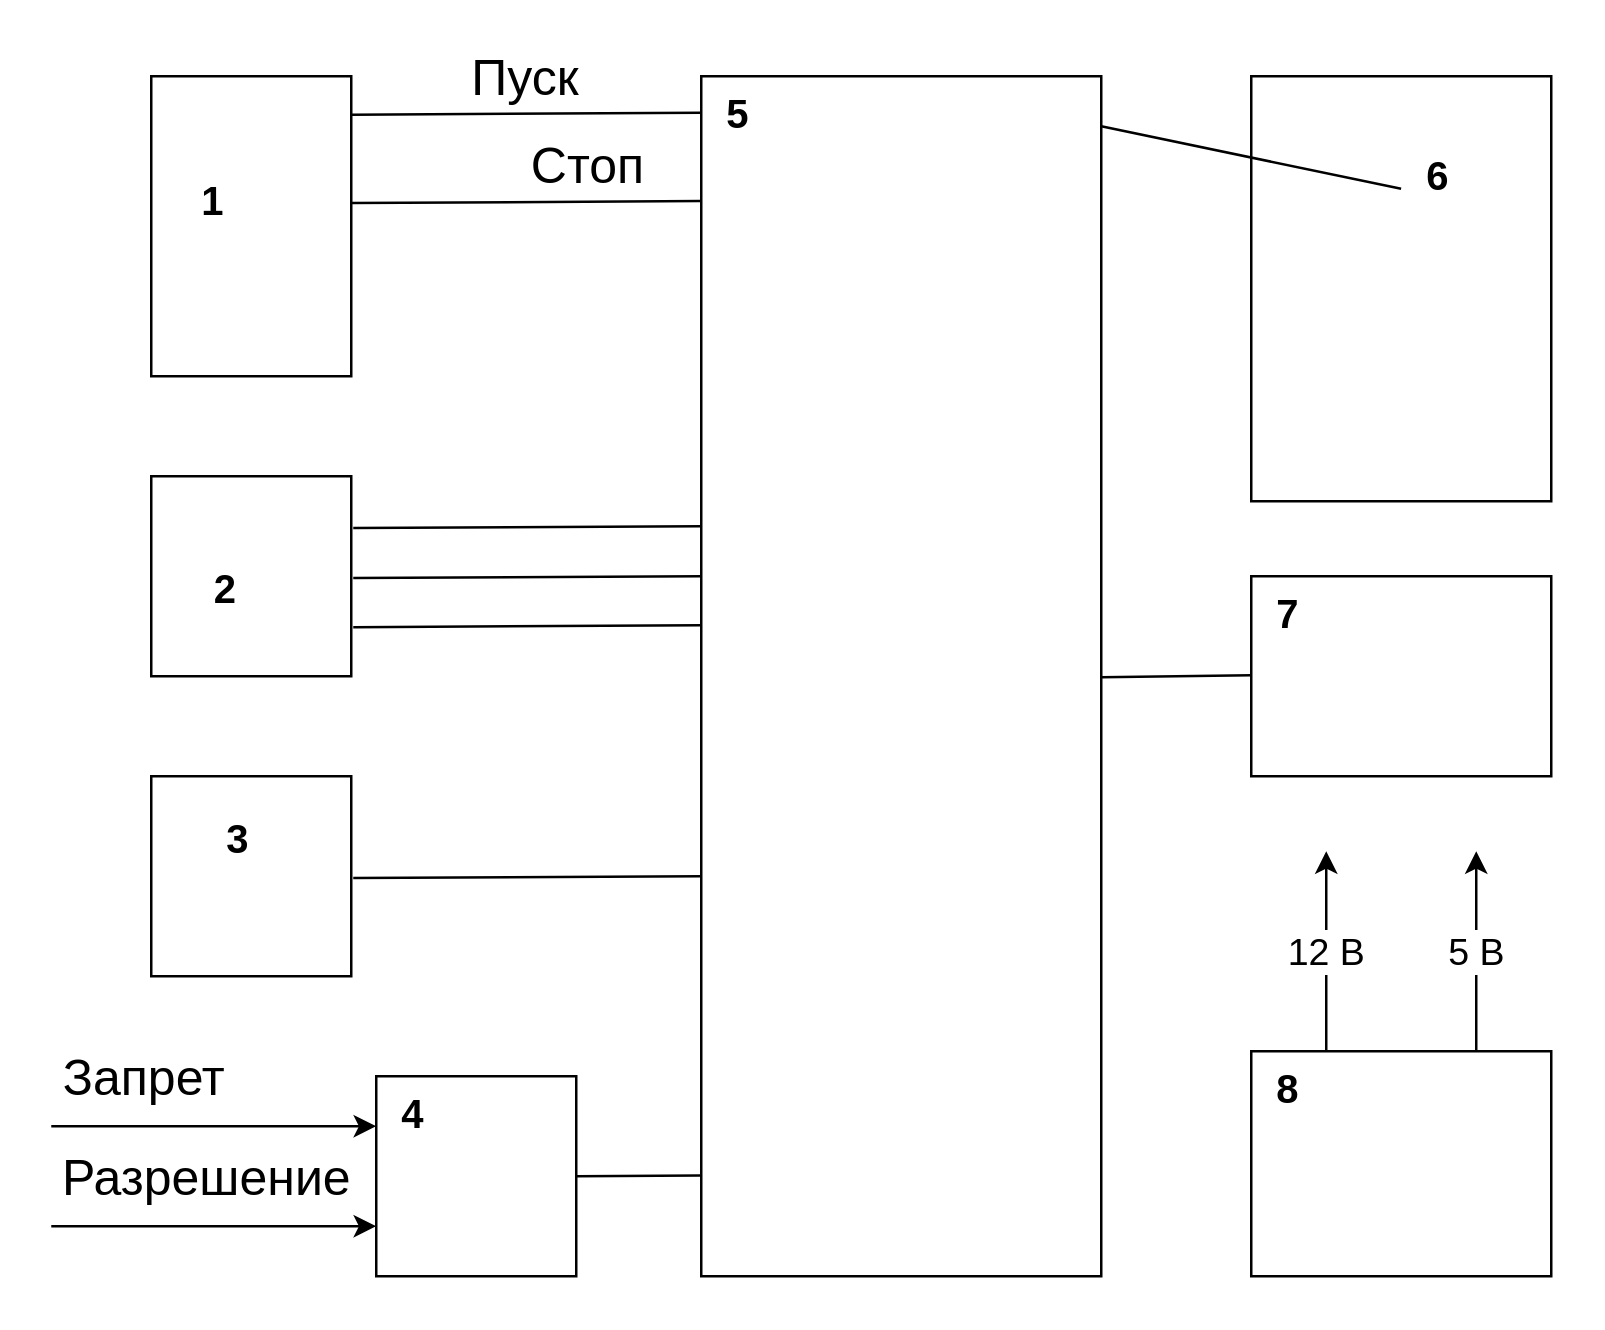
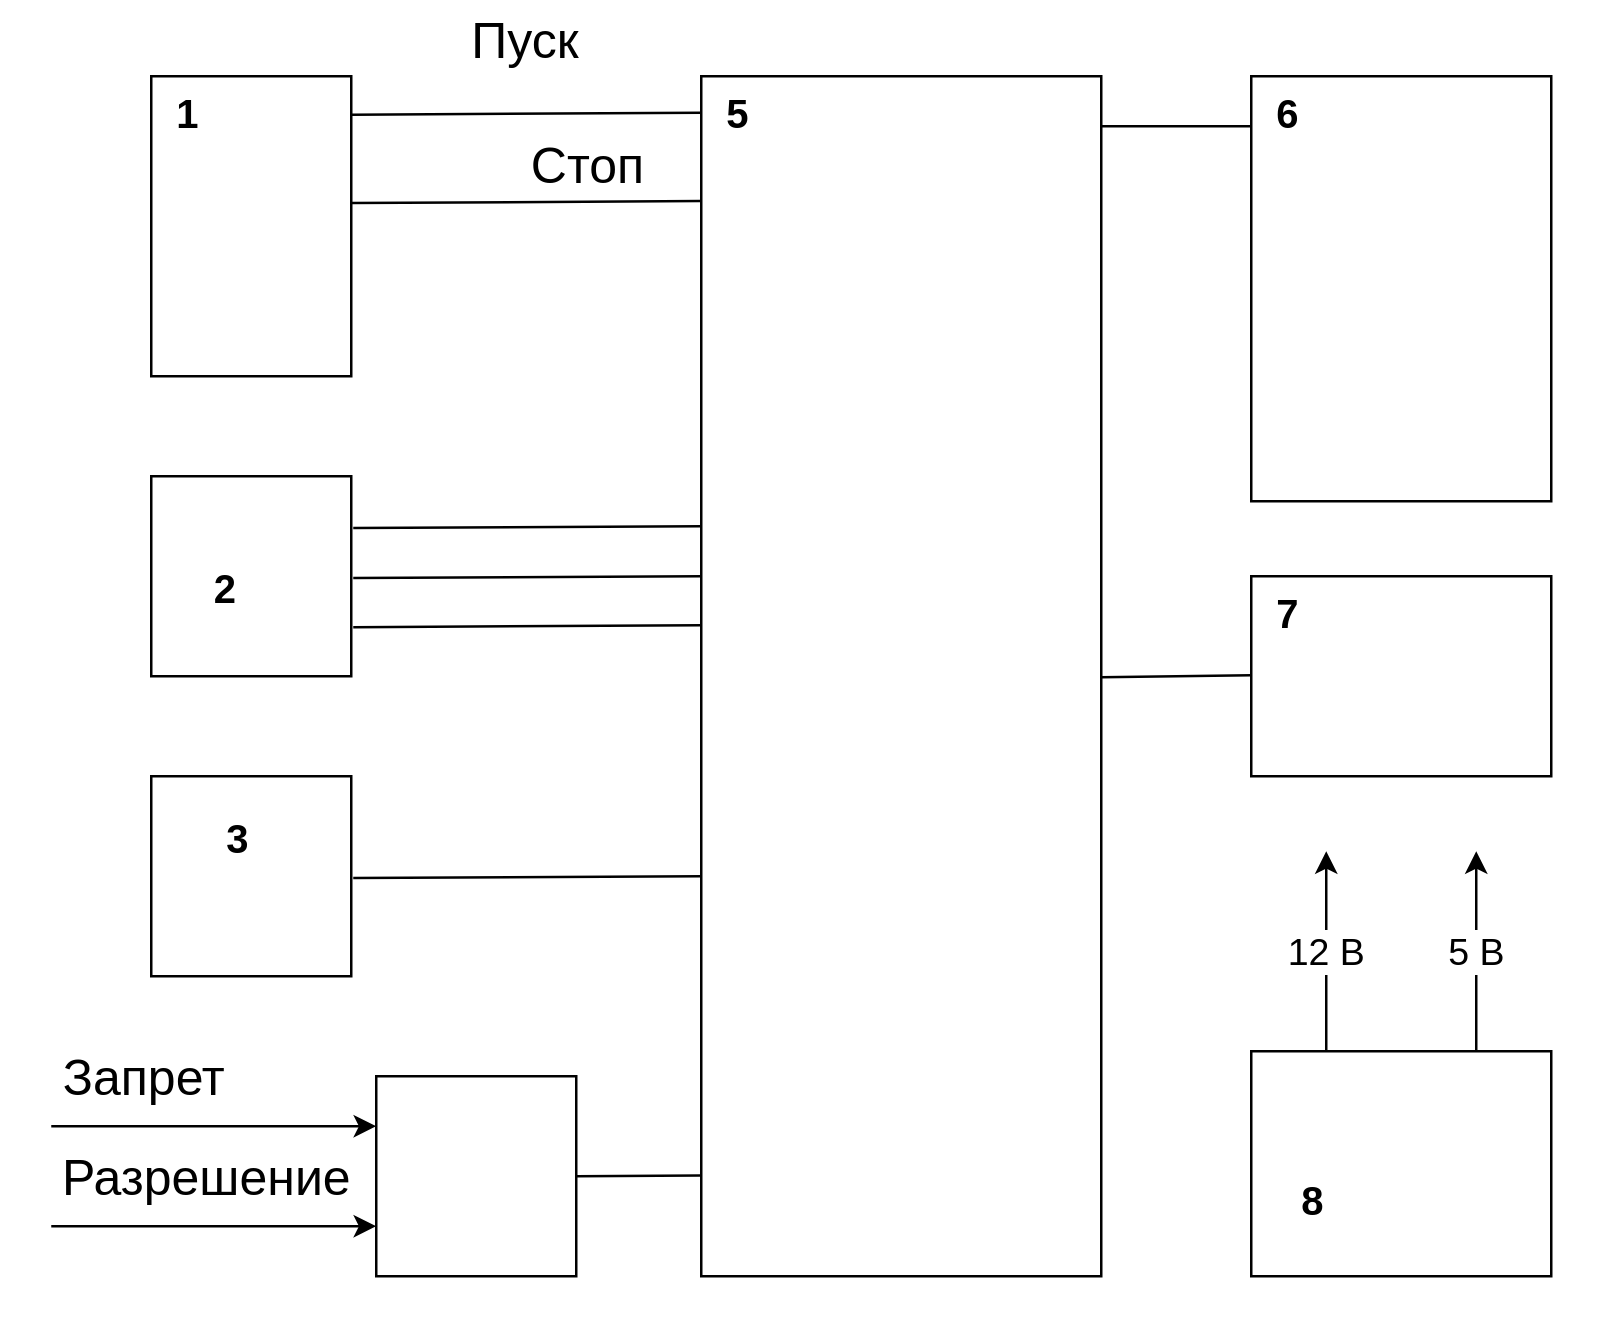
(526, 76) -> (526, 39)
(1439, 176) -> (1289, 114)
(214, 201) -> (189, 114)
(1289, 1089) -> (1314, 1201)
(414, 1114) -> none
